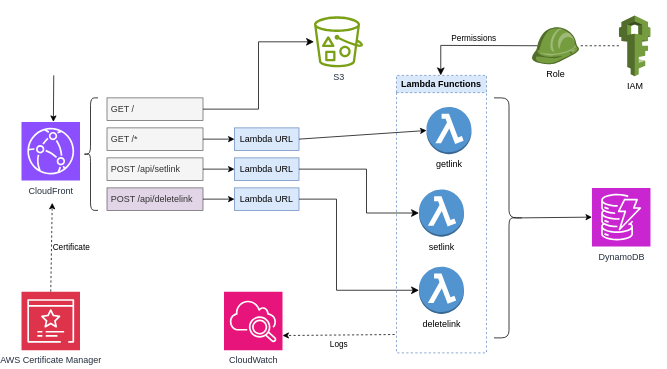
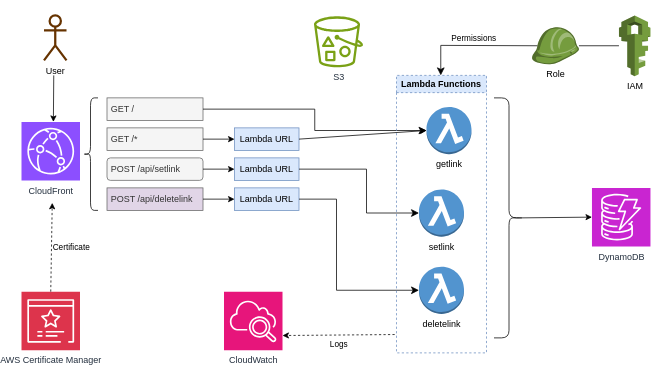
none -> (55, 38)
(599, 46) -> (599, 46)
(258, 52) -> (321, 131)
(155, 169) -> (155, 169)
